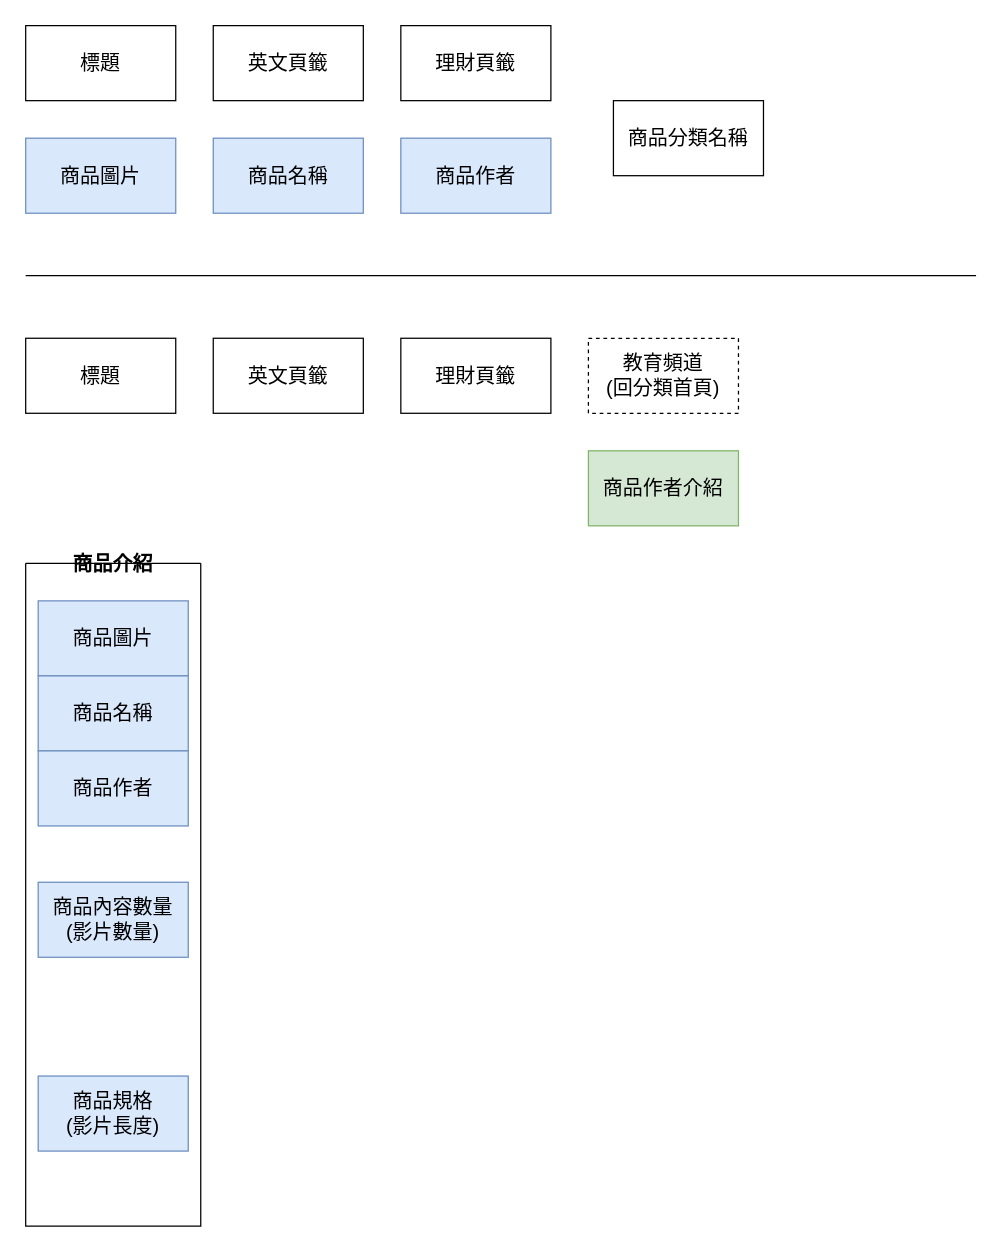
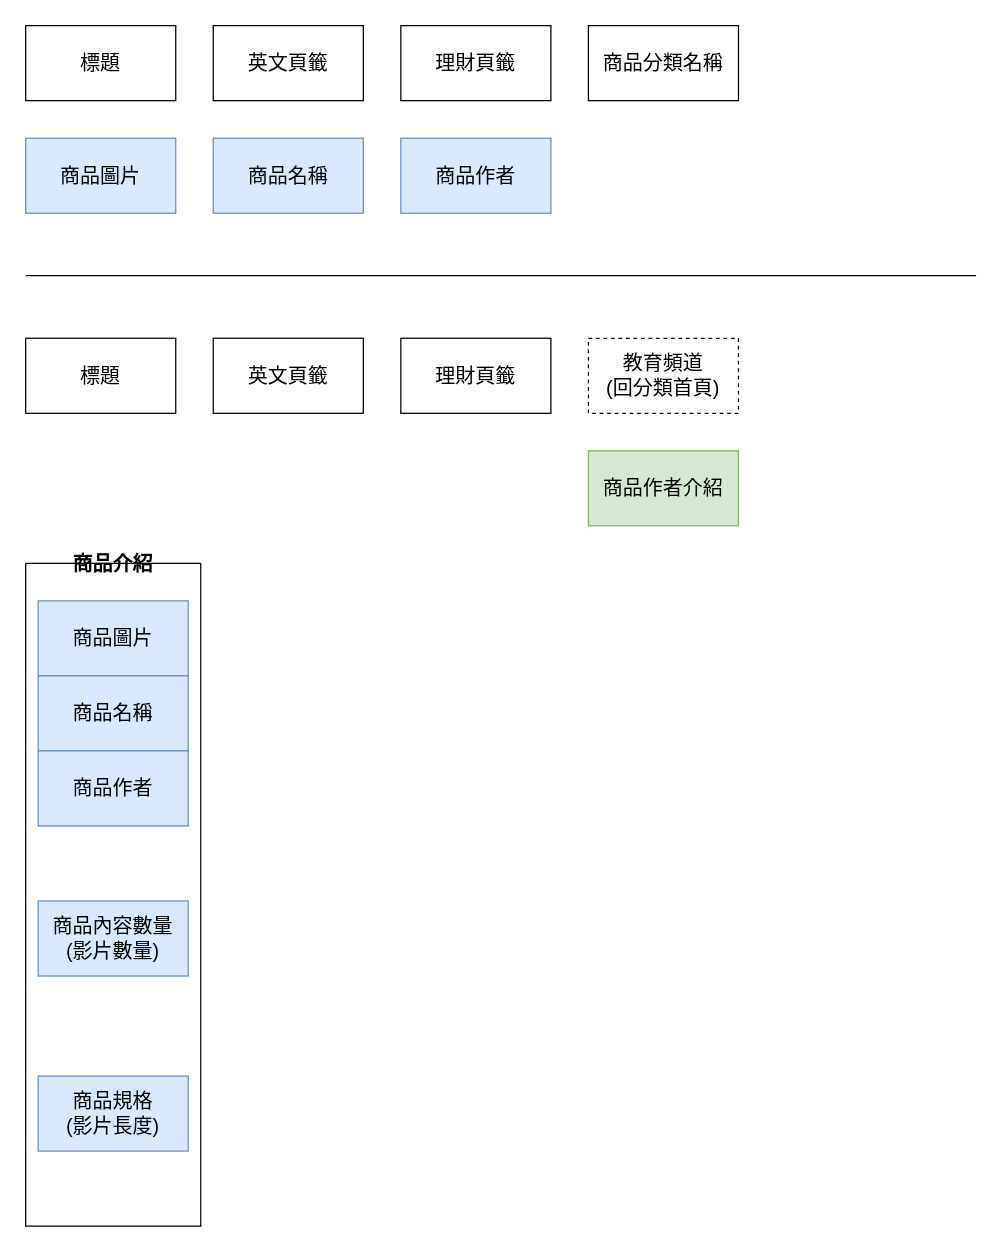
(688, 138) -> (663, 63)
(113, 919) -> (113, 938)
